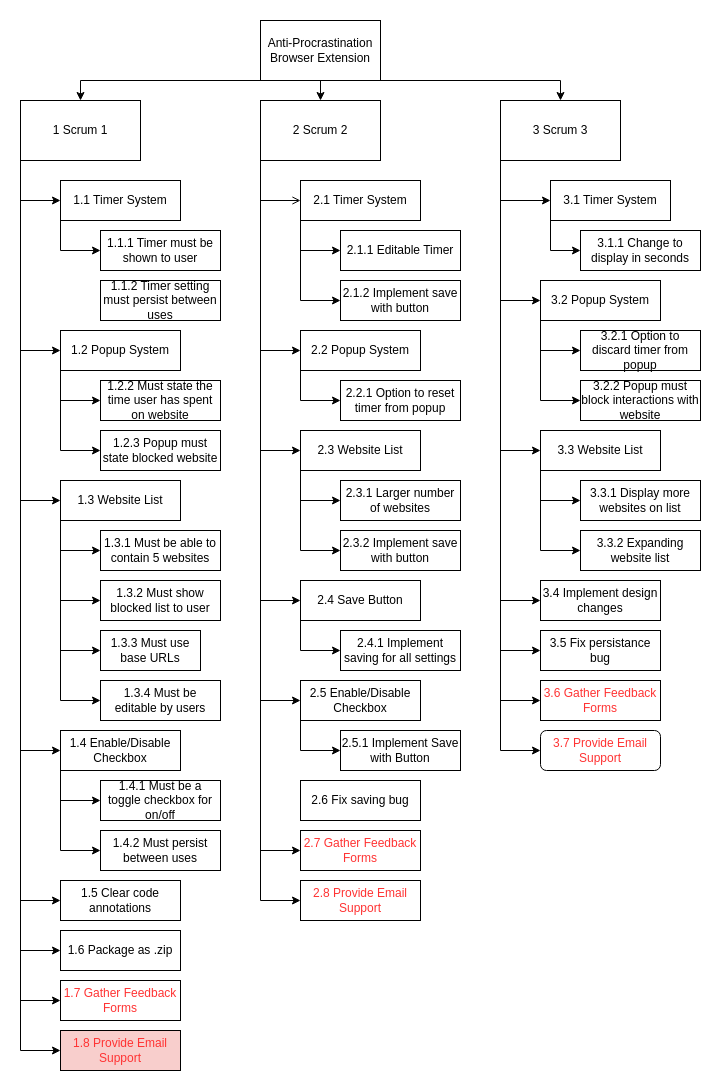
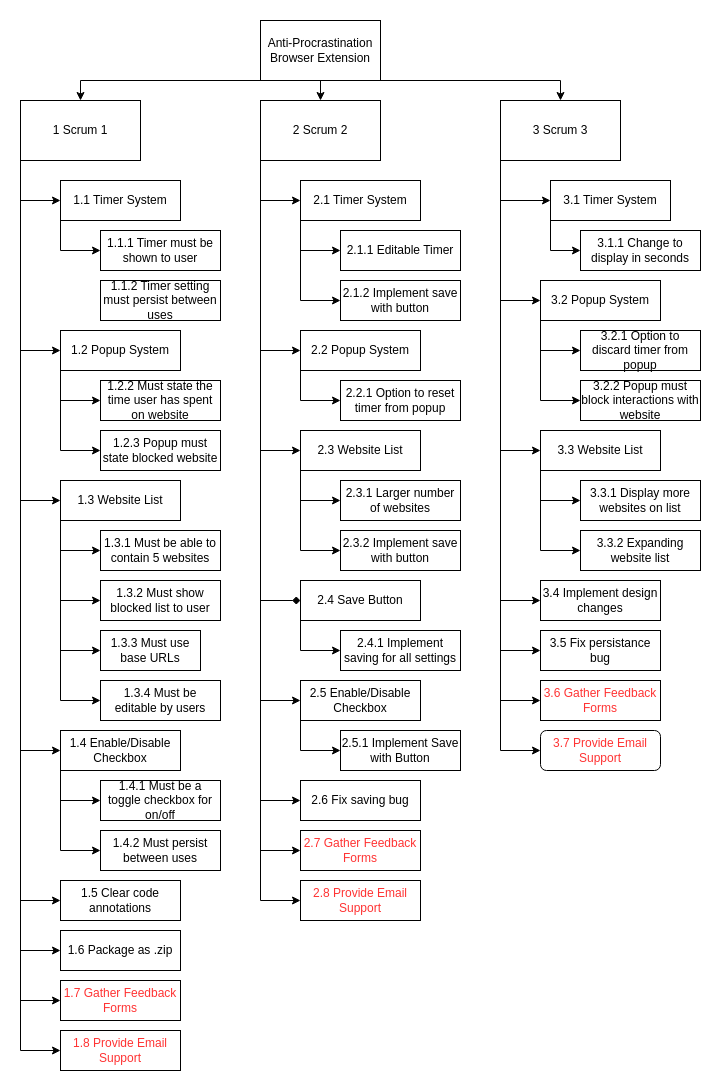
(294, 201) -> (292, 201)
(292, 601) -> (292, 601)
none -> (278, 801)
(121, 1051) -> (121, 1051)
